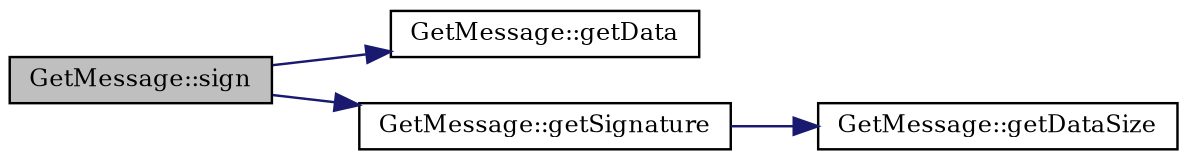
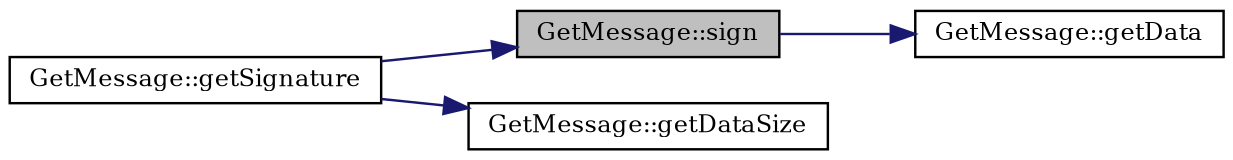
(304, 99) -> (437, 56)
